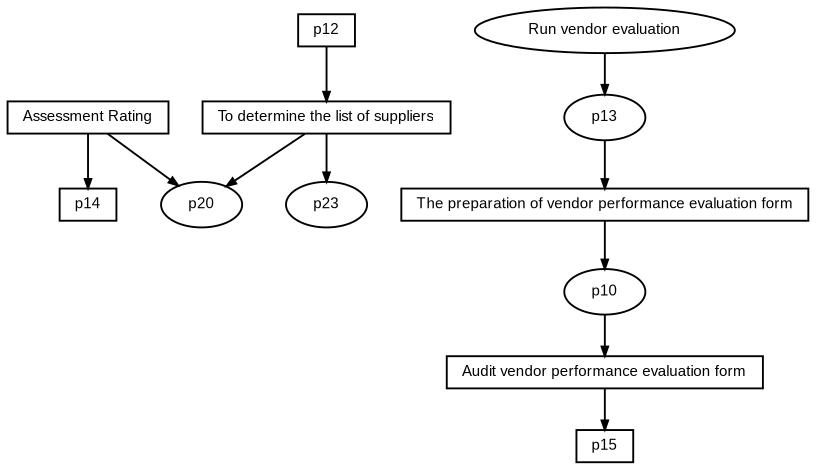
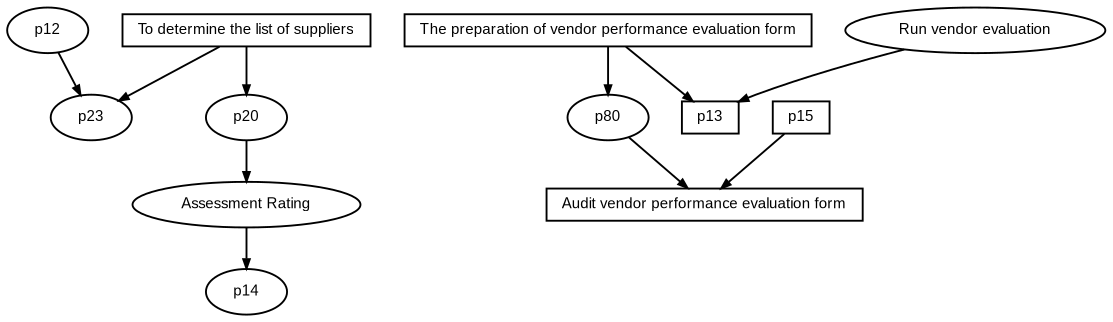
(327, 30) -> (48, 30)
(327, 69) -> (67, 69)
(88, 118) -> (246, 205)
(605, 118) -> (710, 118)
(139, 157) -> (246, 156)
(605, 160) -> (656, 71)
(88, 205) -> (246, 292)
(605, 292) -> (608, 118)
(605, 405) -> (757, 158)
